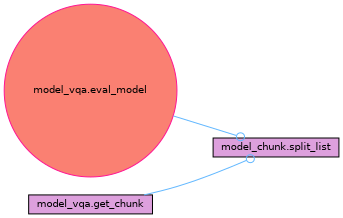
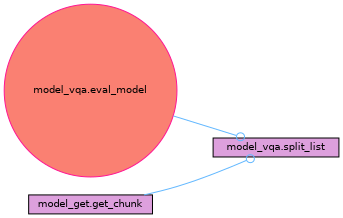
(276, 147) -> (276, 147)
(91, 204) -> (91, 204)
